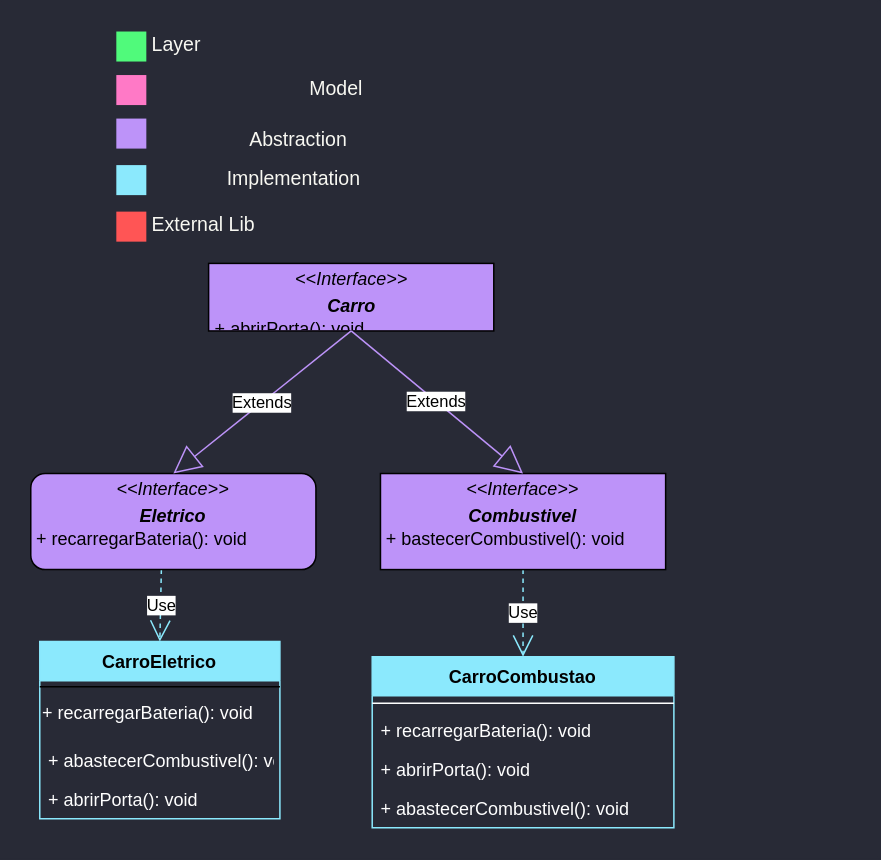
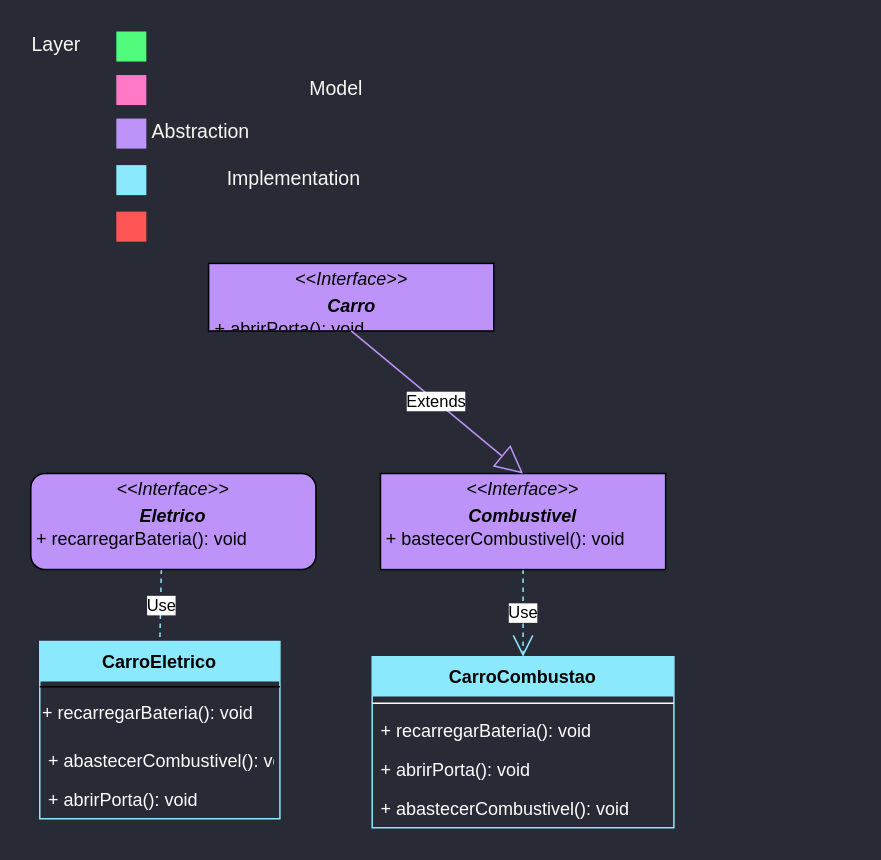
(182, 47) -> (62, 47)
(303, 141) -> (206, 134)
(209, 227) -> none
(273, 394) -> none
(160, 634) -> (160, 636)
